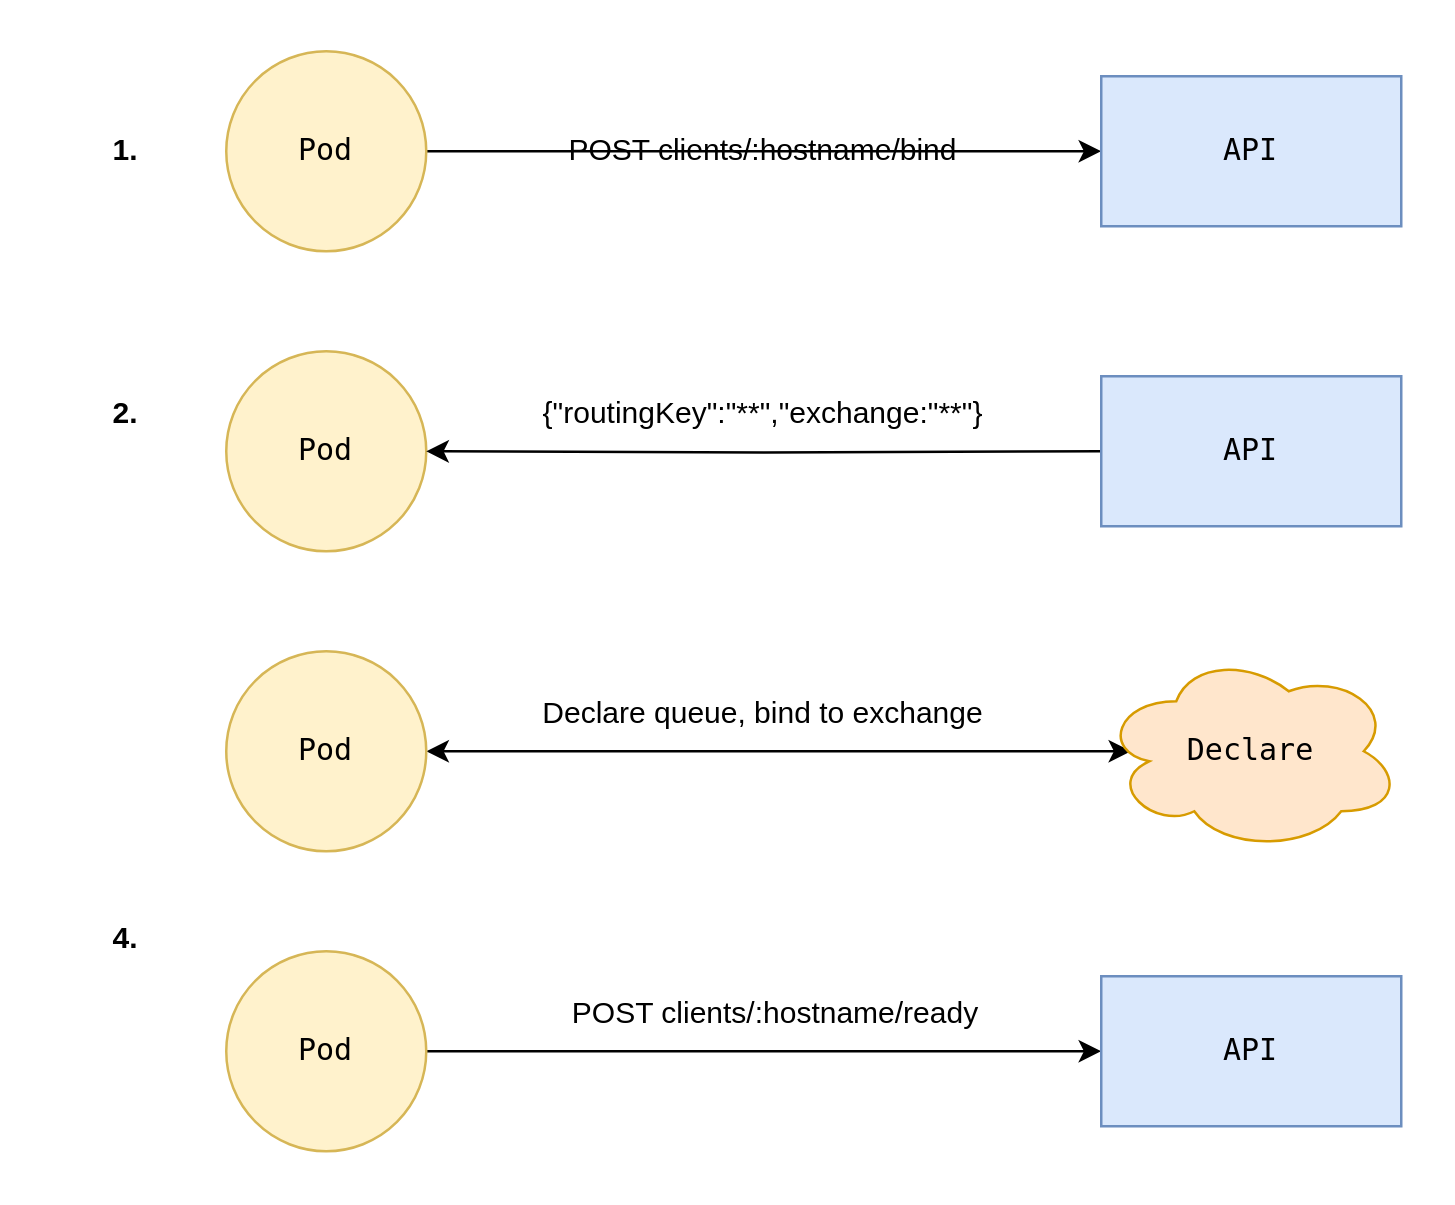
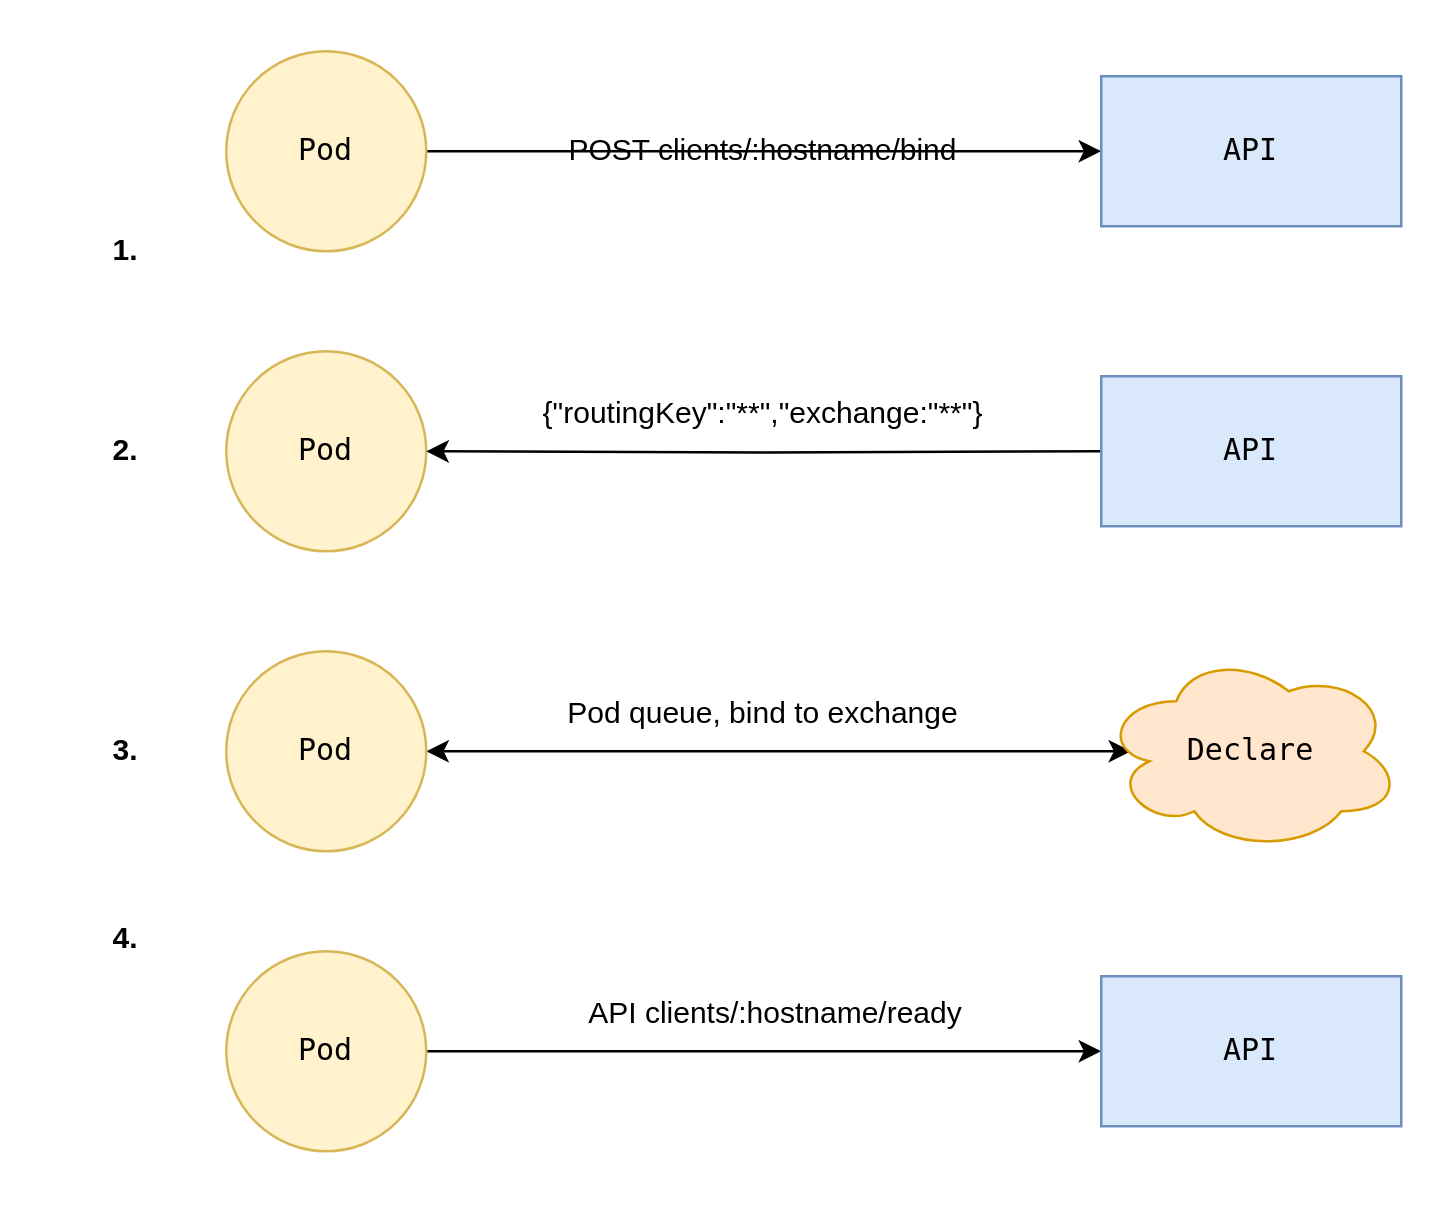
(126, 151) -> (126, 251)
(126, 414) -> (126, 451)
(764, 714) -> (764, 714)
none -> (126, 751)
(776, 1014) -> (776, 1014)
